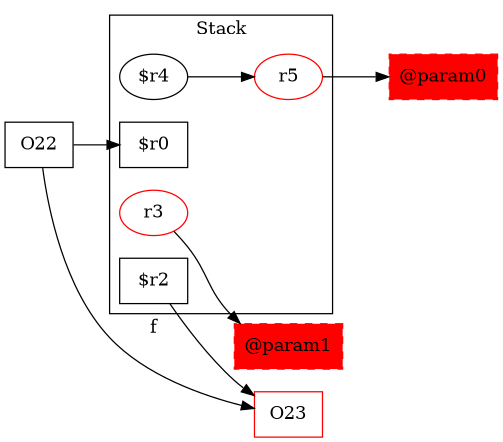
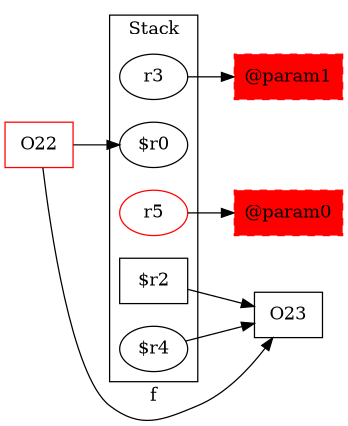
(215, 77) -> (214, 334)
(39, 145) -> (39, 145)
(154, 145) -> (154, 145)
(154, 213) -> (154, 77)
(288, 414) -> (288, 315)
